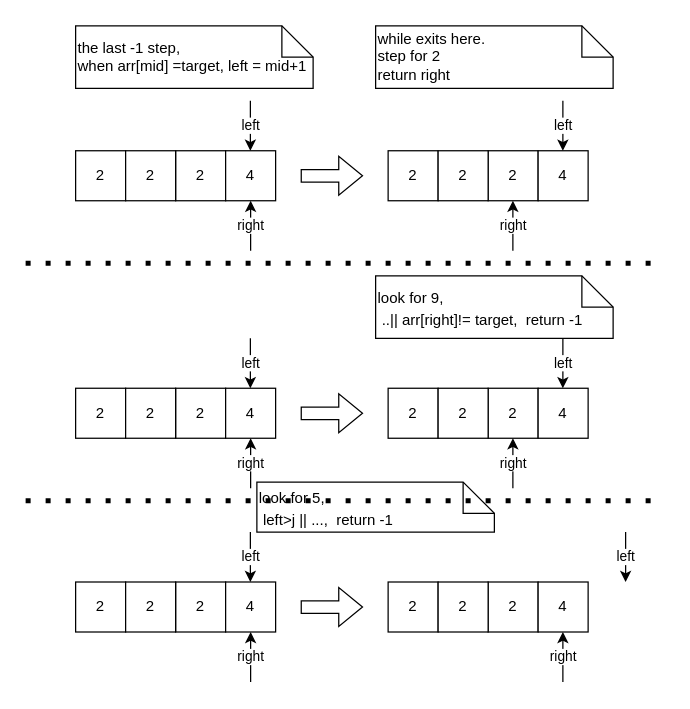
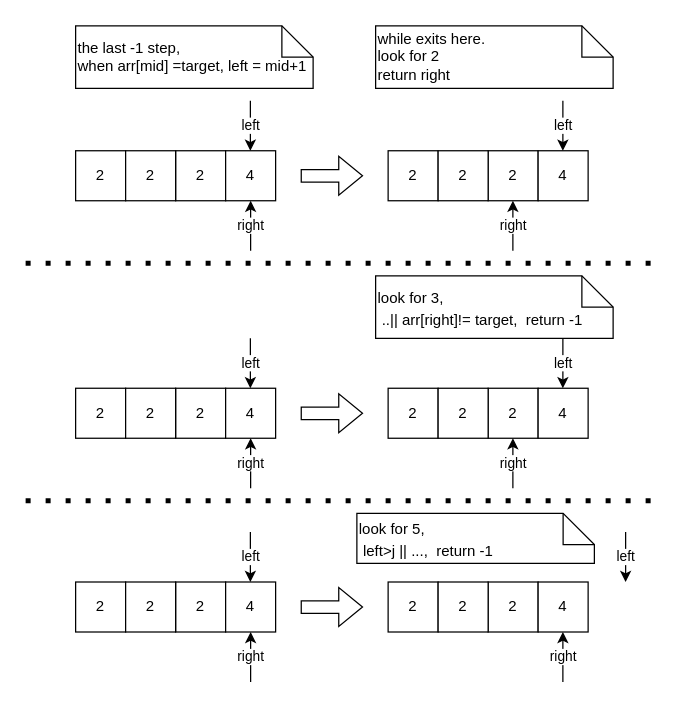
(438, 57) -> (438, 57)
(496, 307) -> (496, 307)
(376, 507) -> (476, 538)
